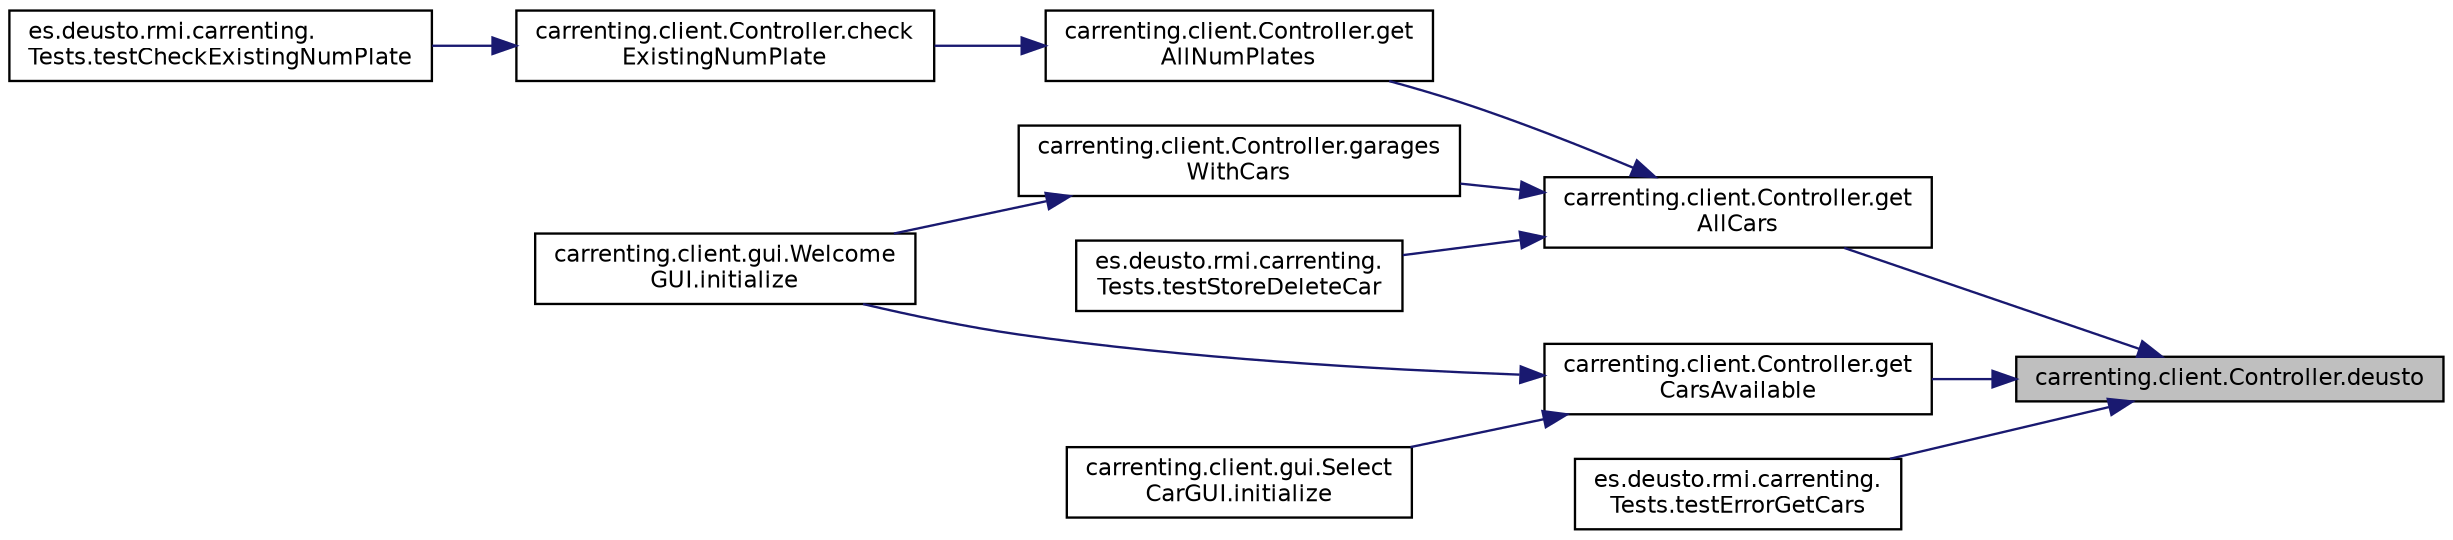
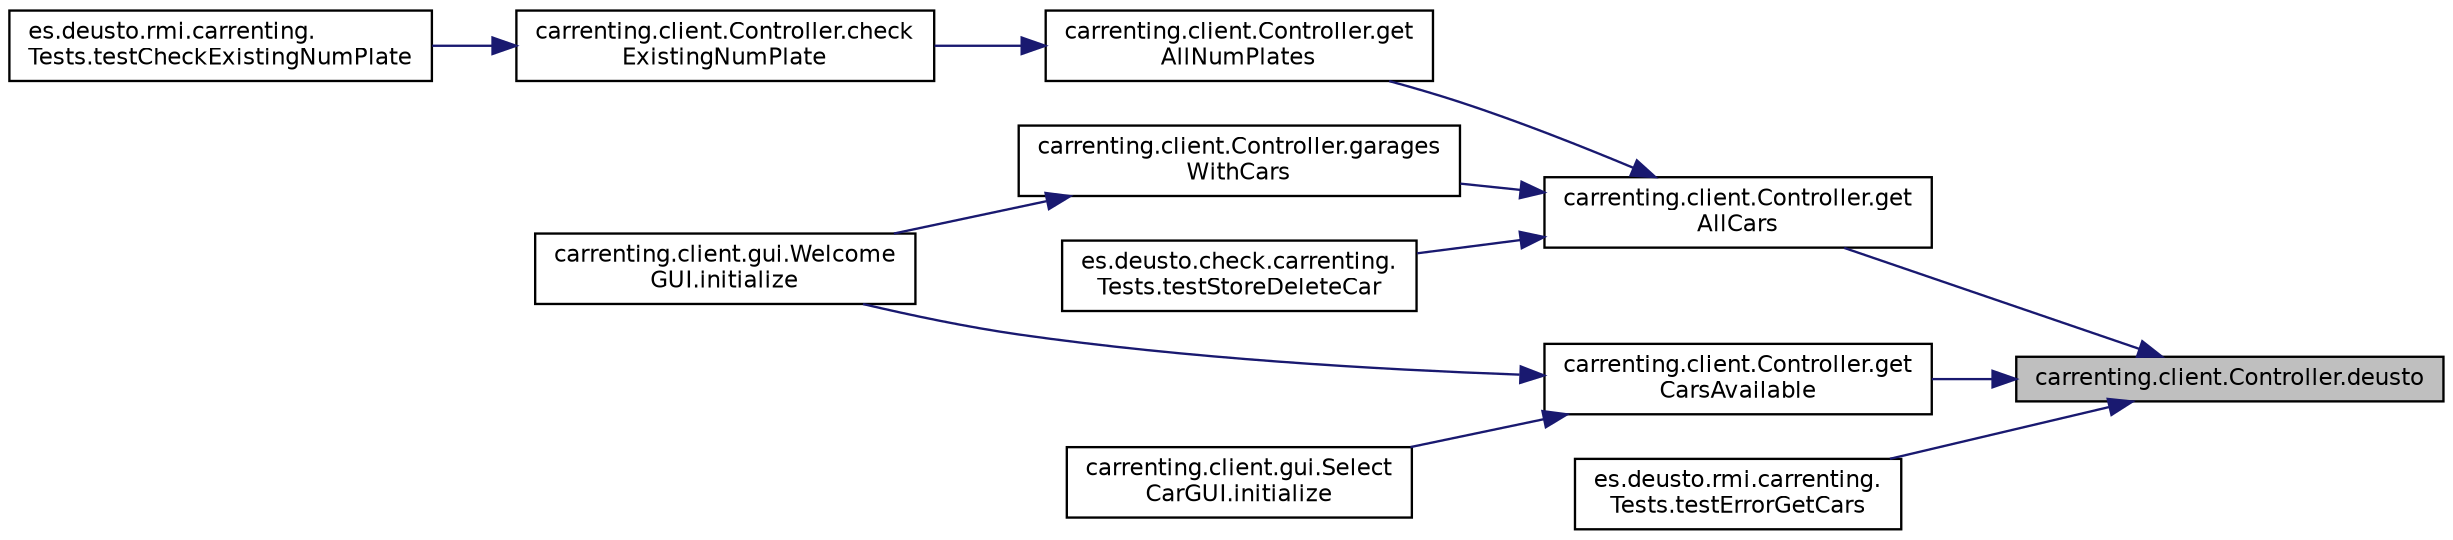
(1239, 276) -> (1239, 276)
